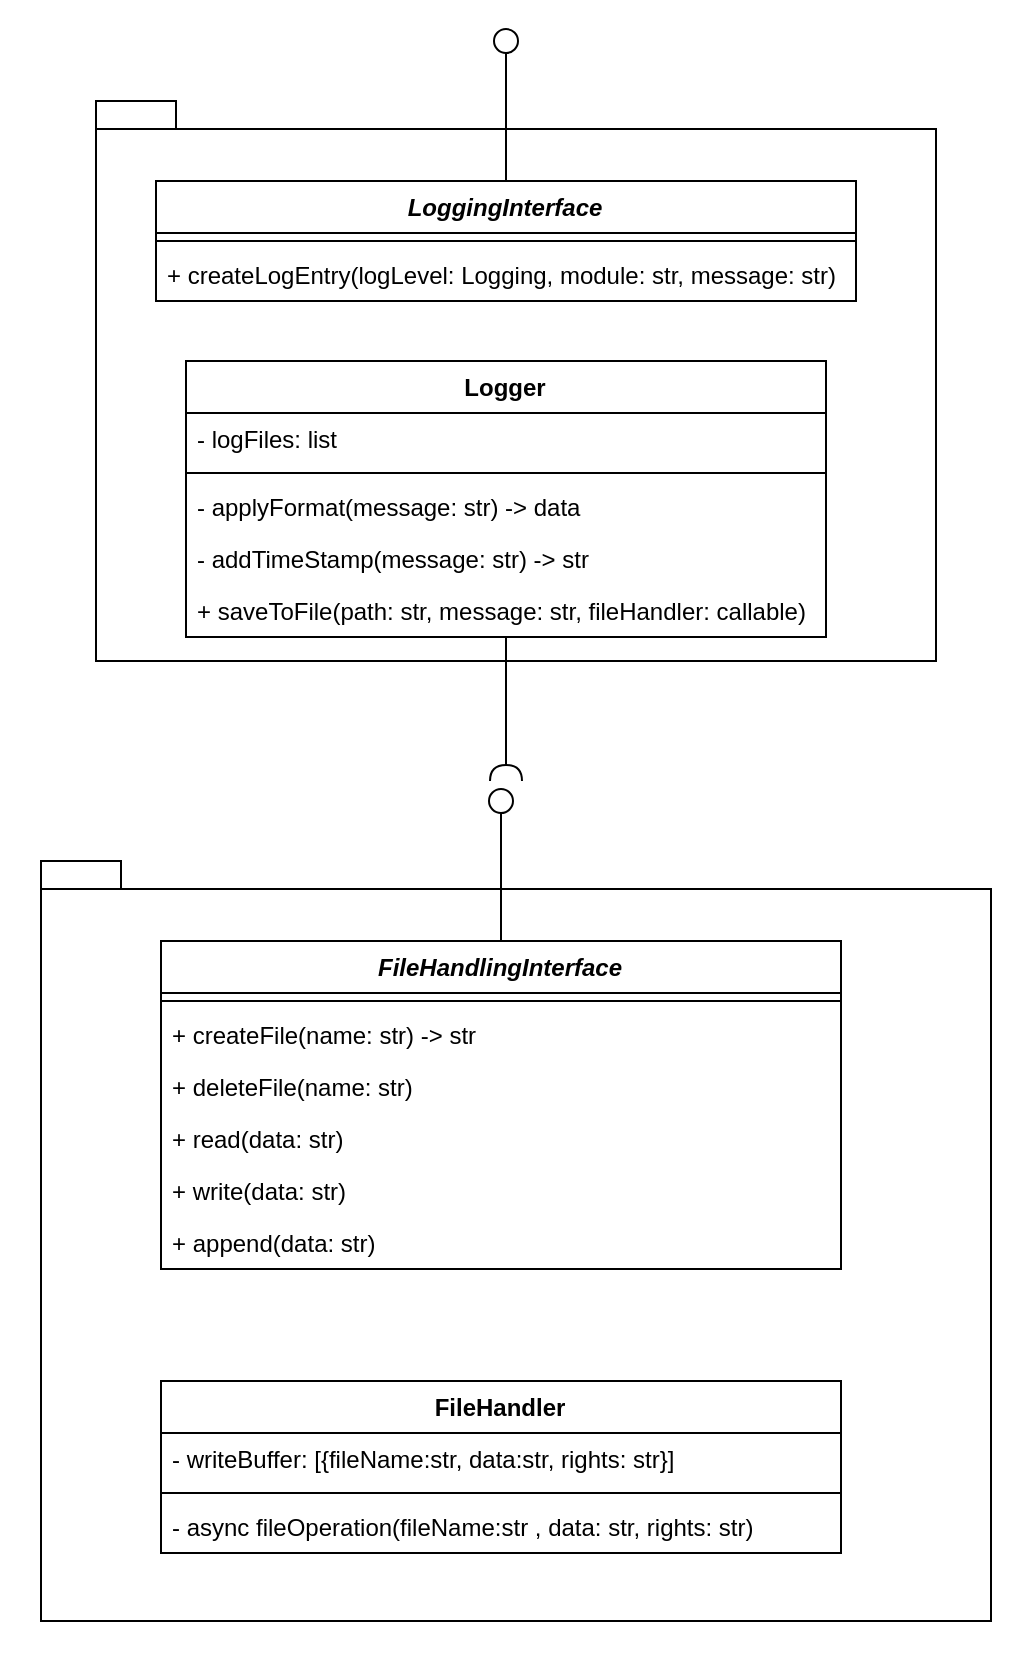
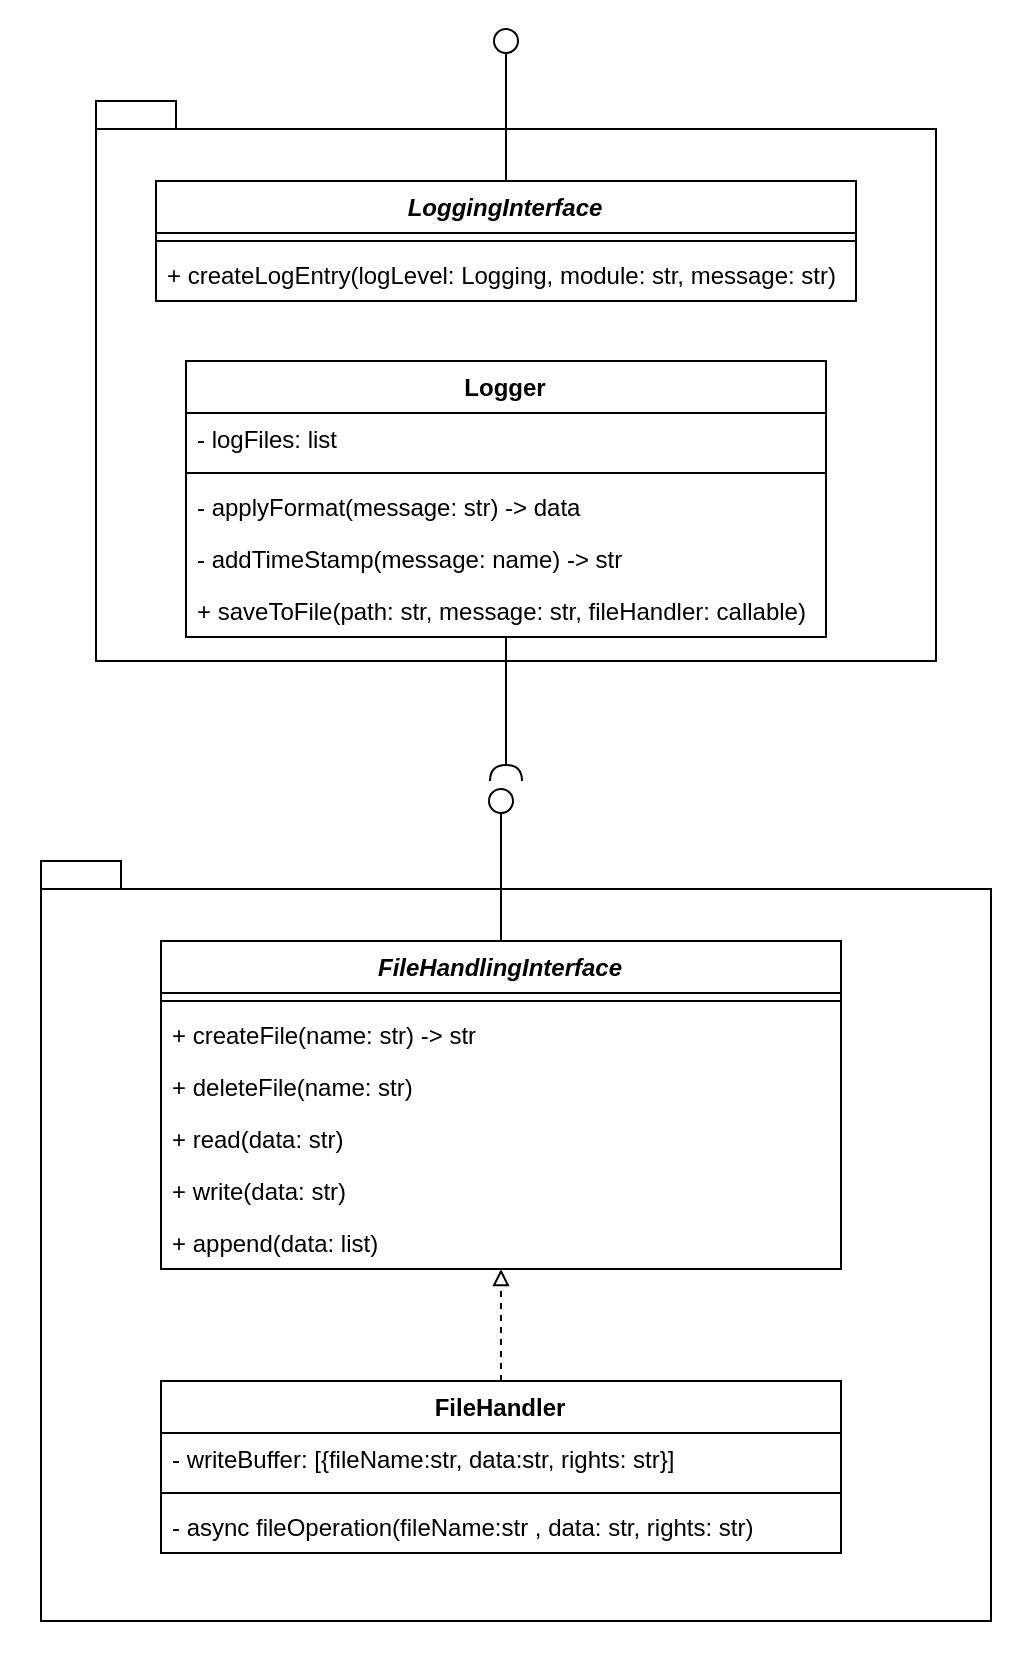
(413, 560) -> (420, 560)
(290, 1244) -> (291, 1244)
none -> (501, 1334)
